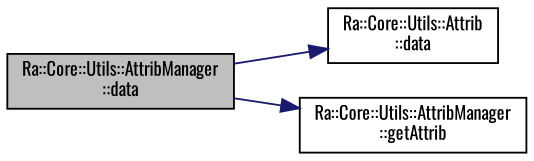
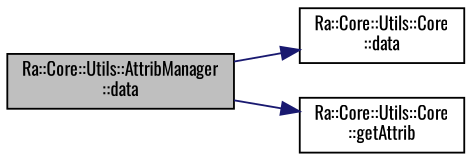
(413, 36) -> (382, 36)
(413, 125) -> (382, 125)
